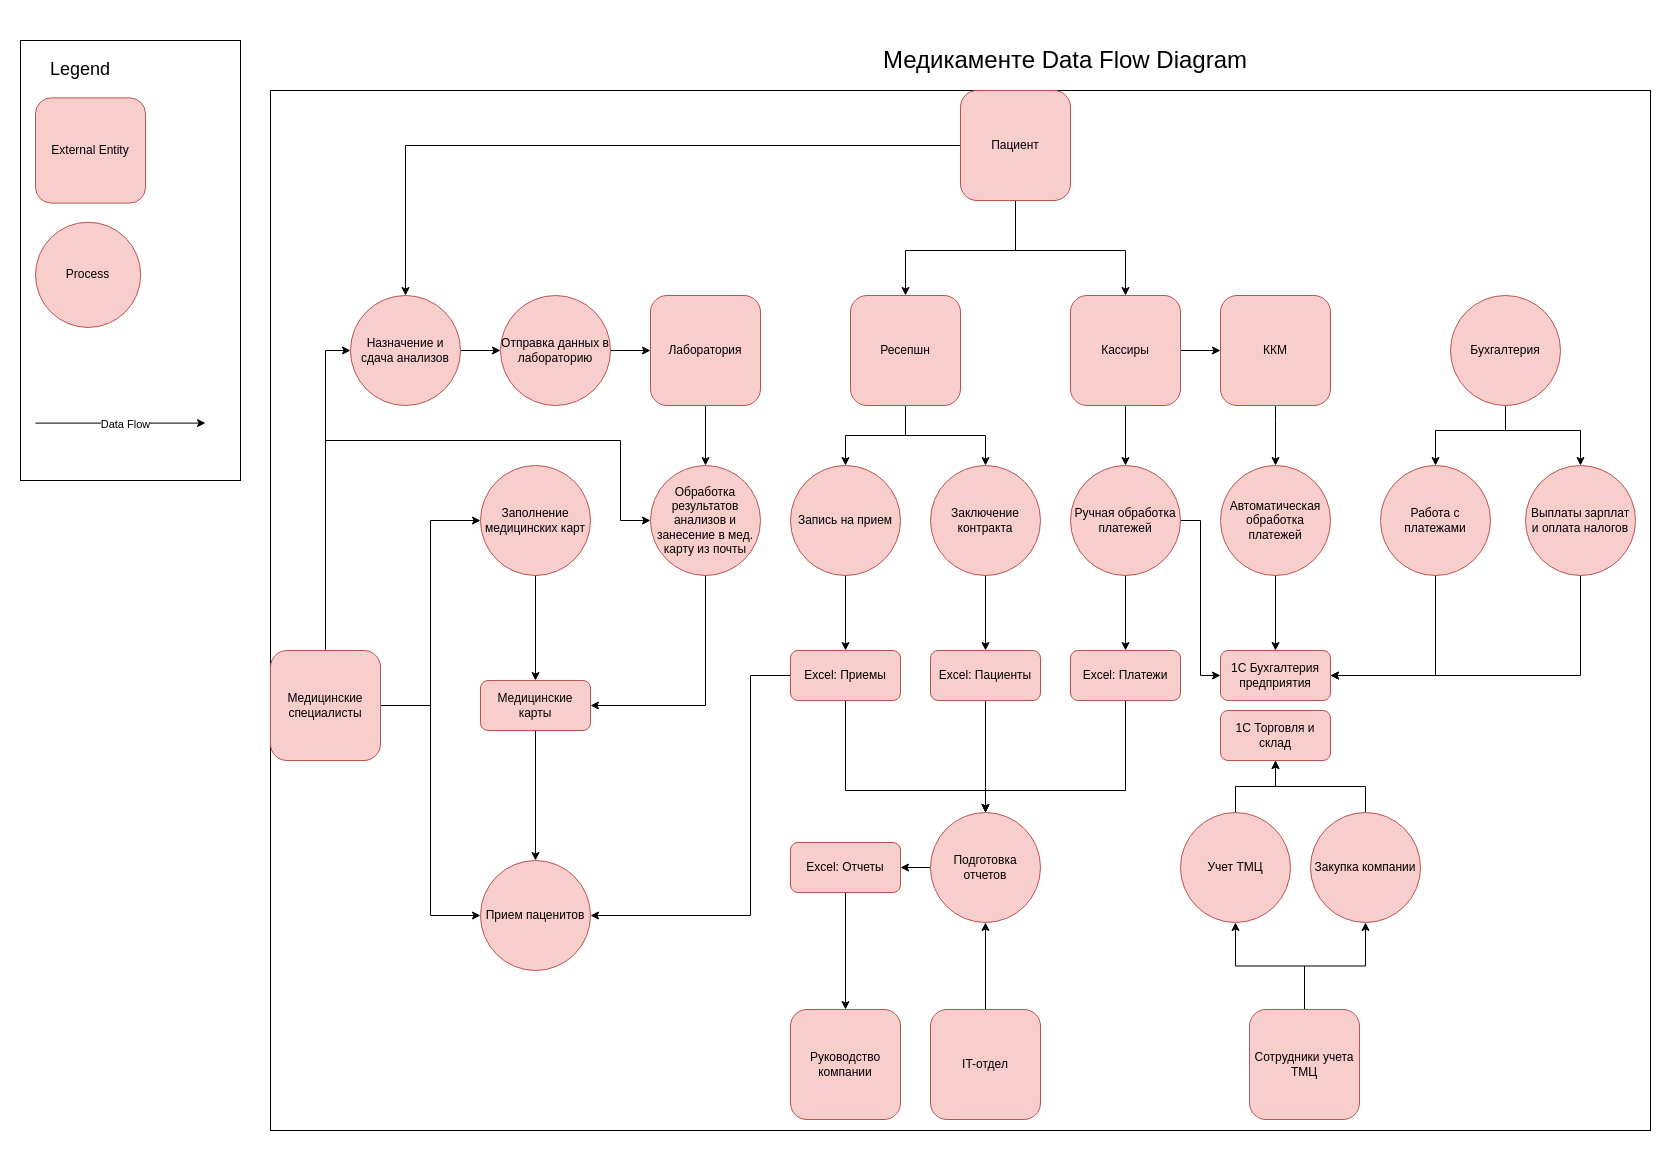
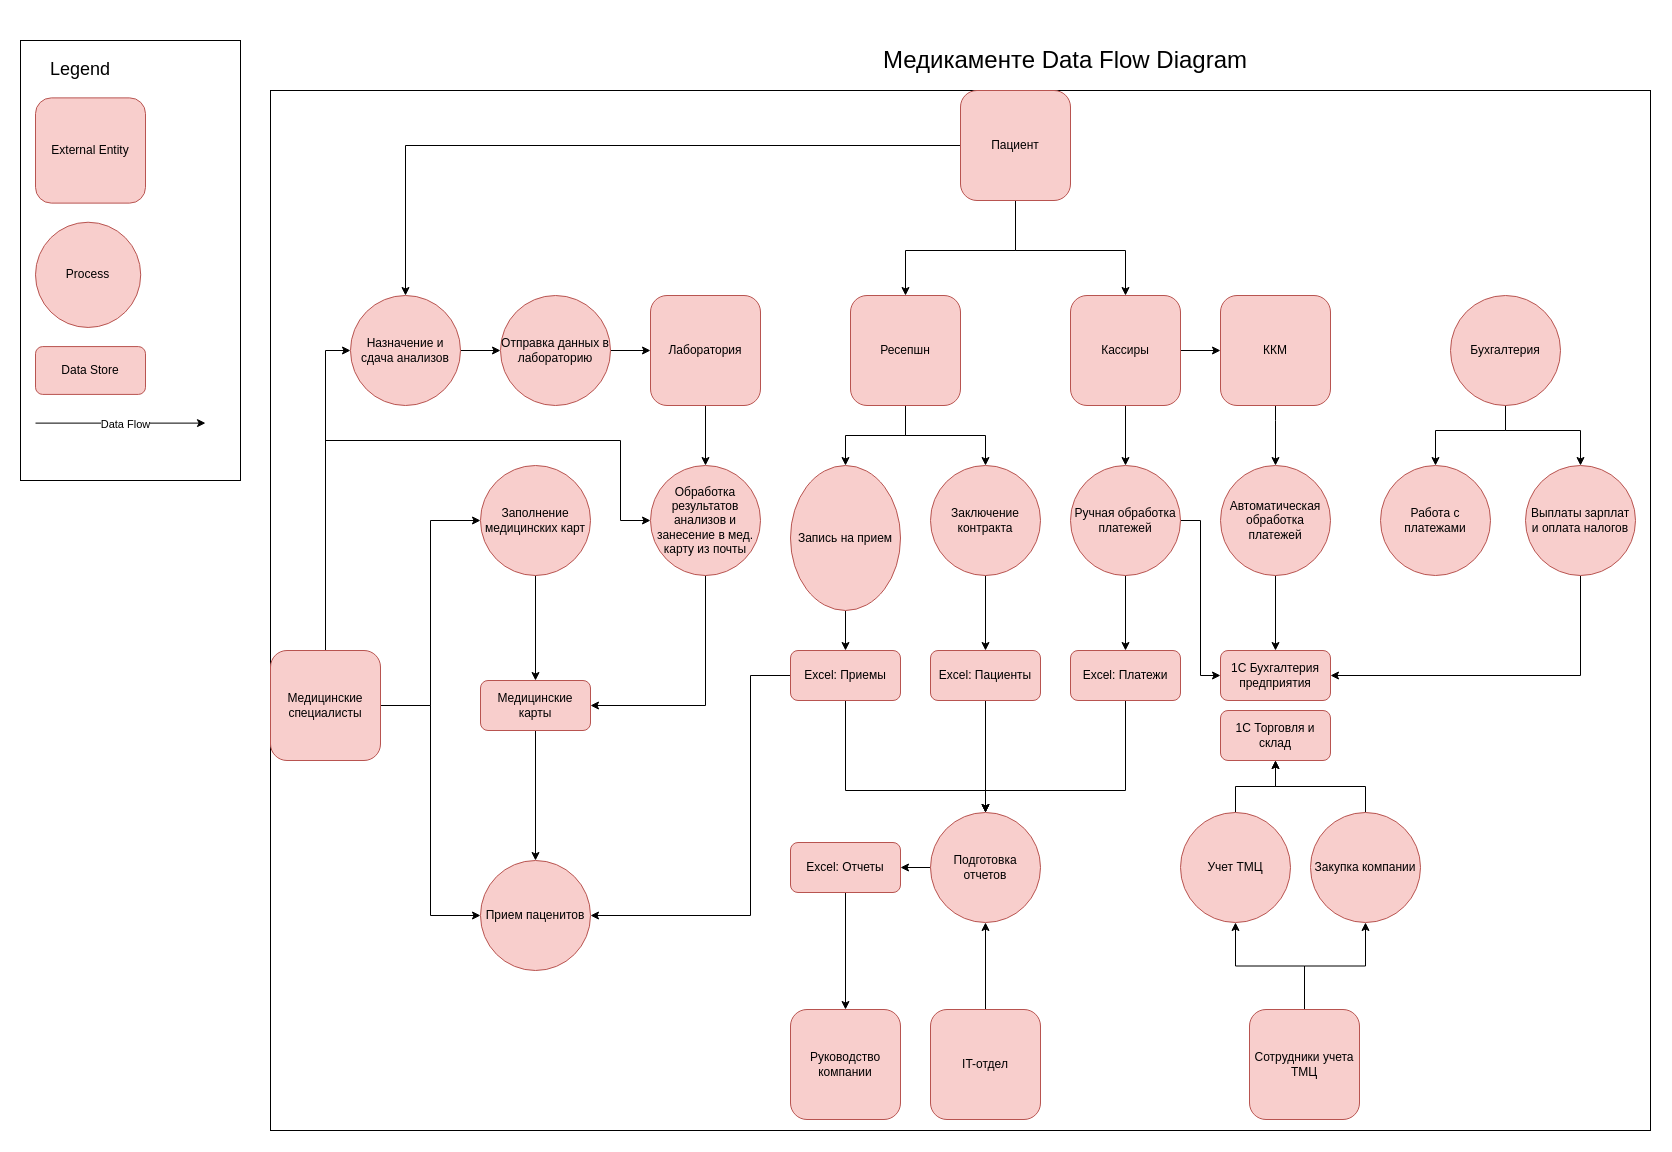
none -> (91, 371)
(846, 521) -> (846, 538)
(1436, 624) -> none
